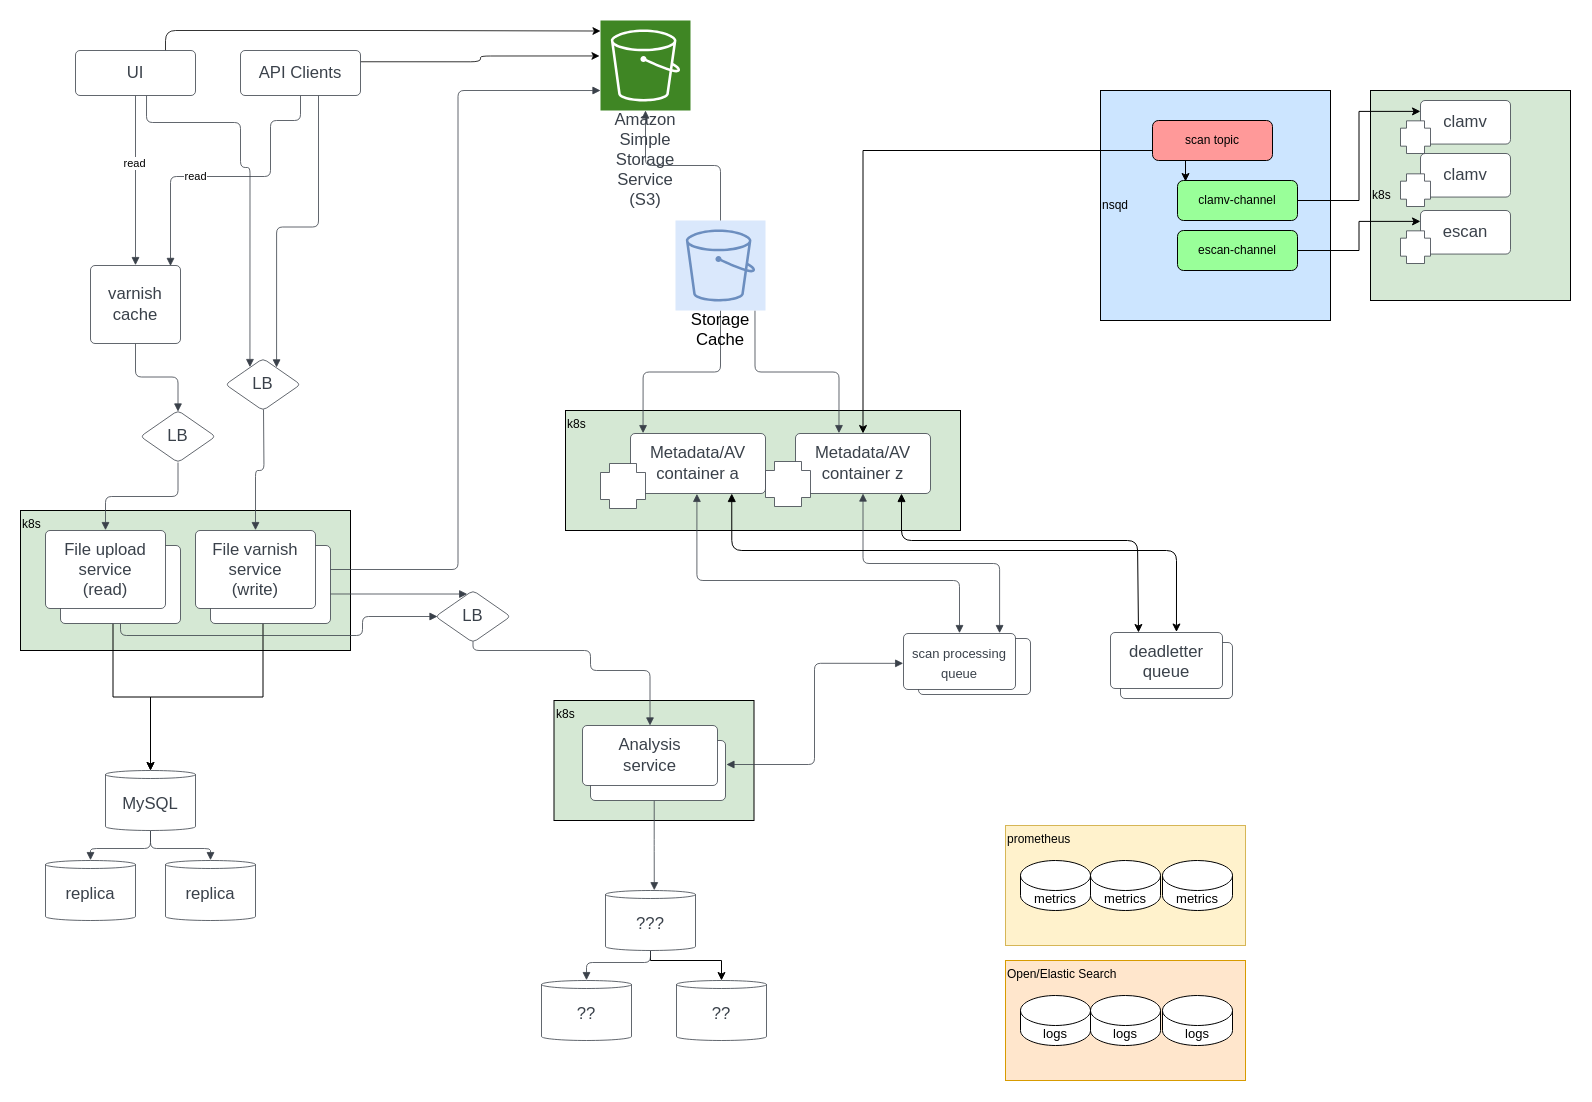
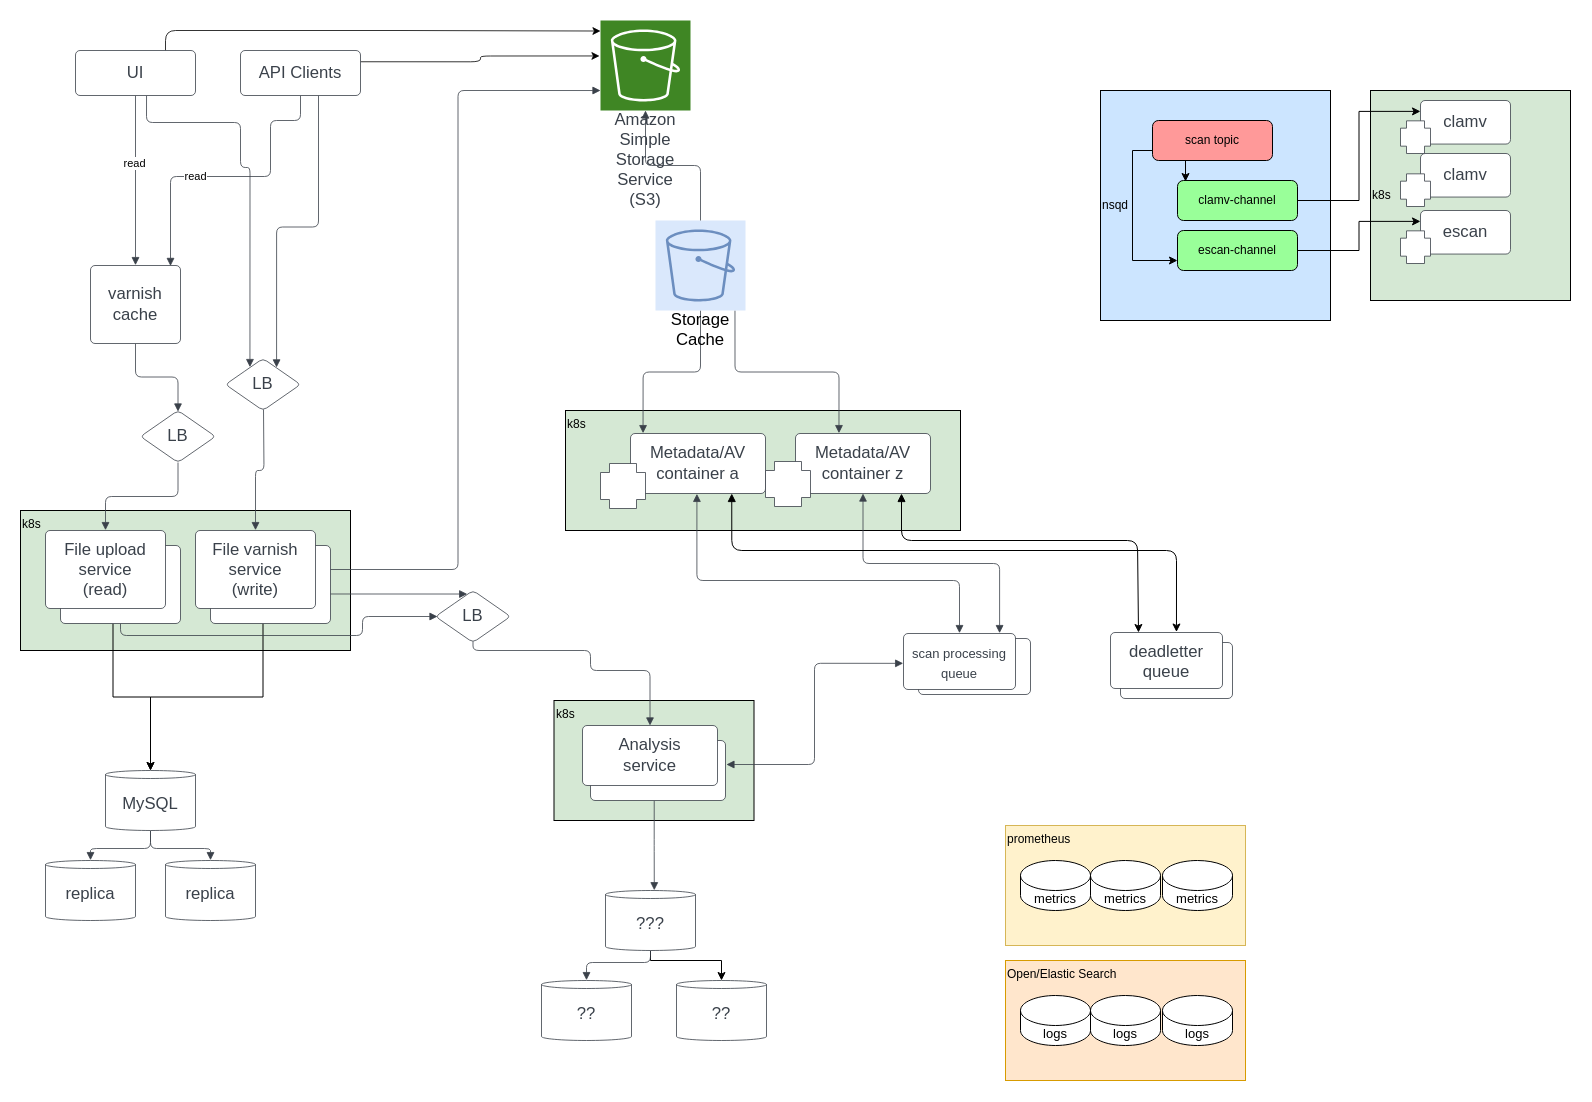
(869, 151) -> (1133, 224)
(721, 266) -> (701, 266)
